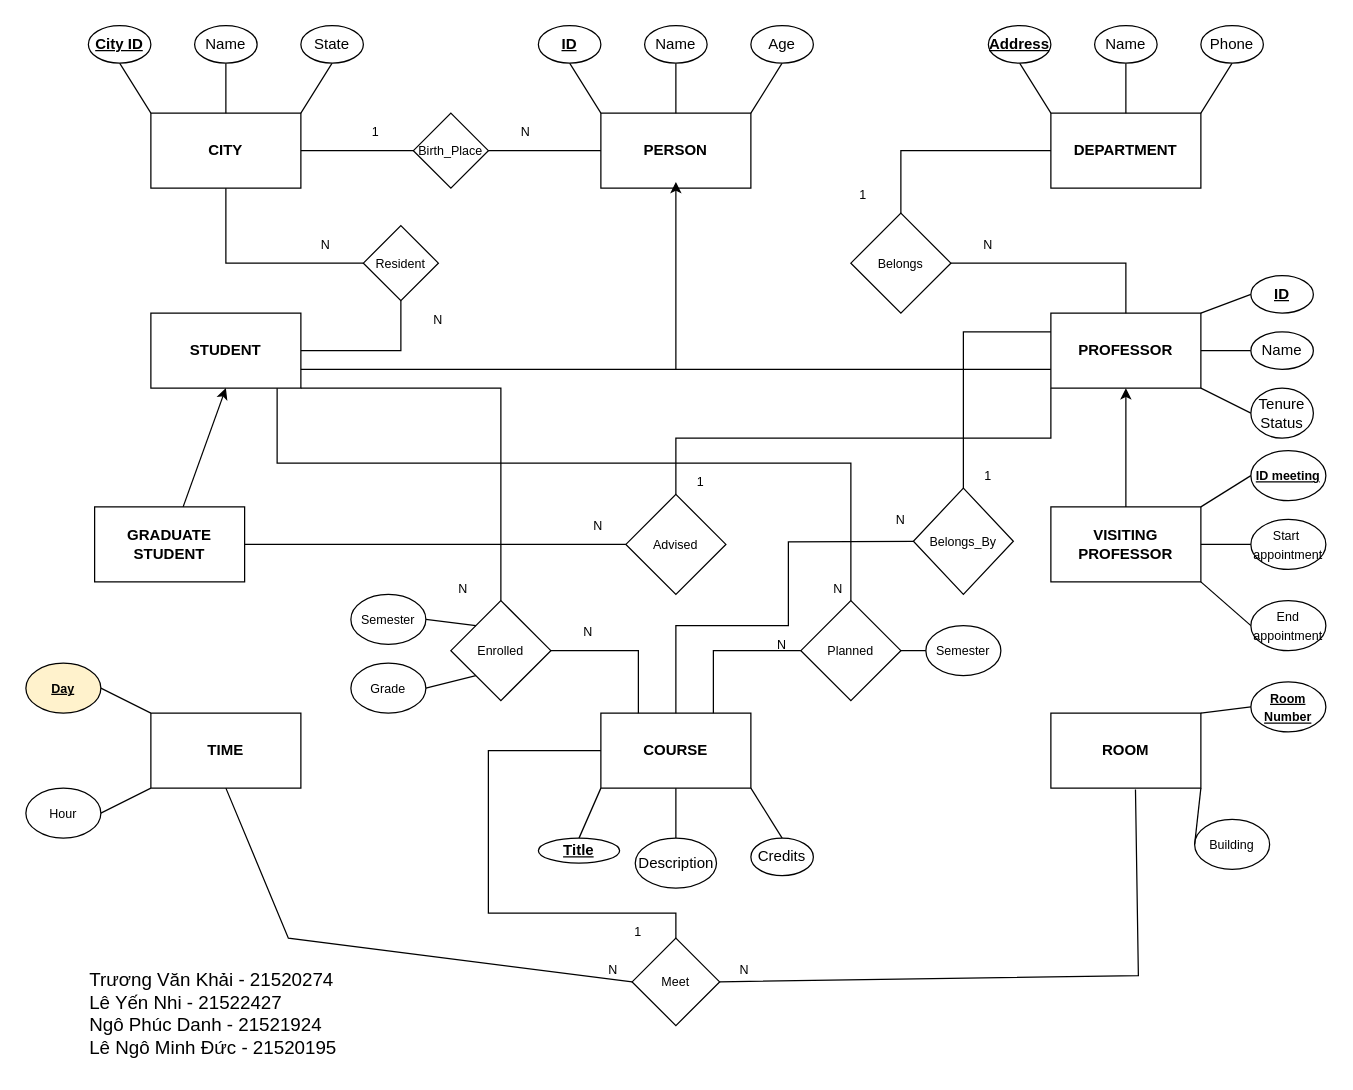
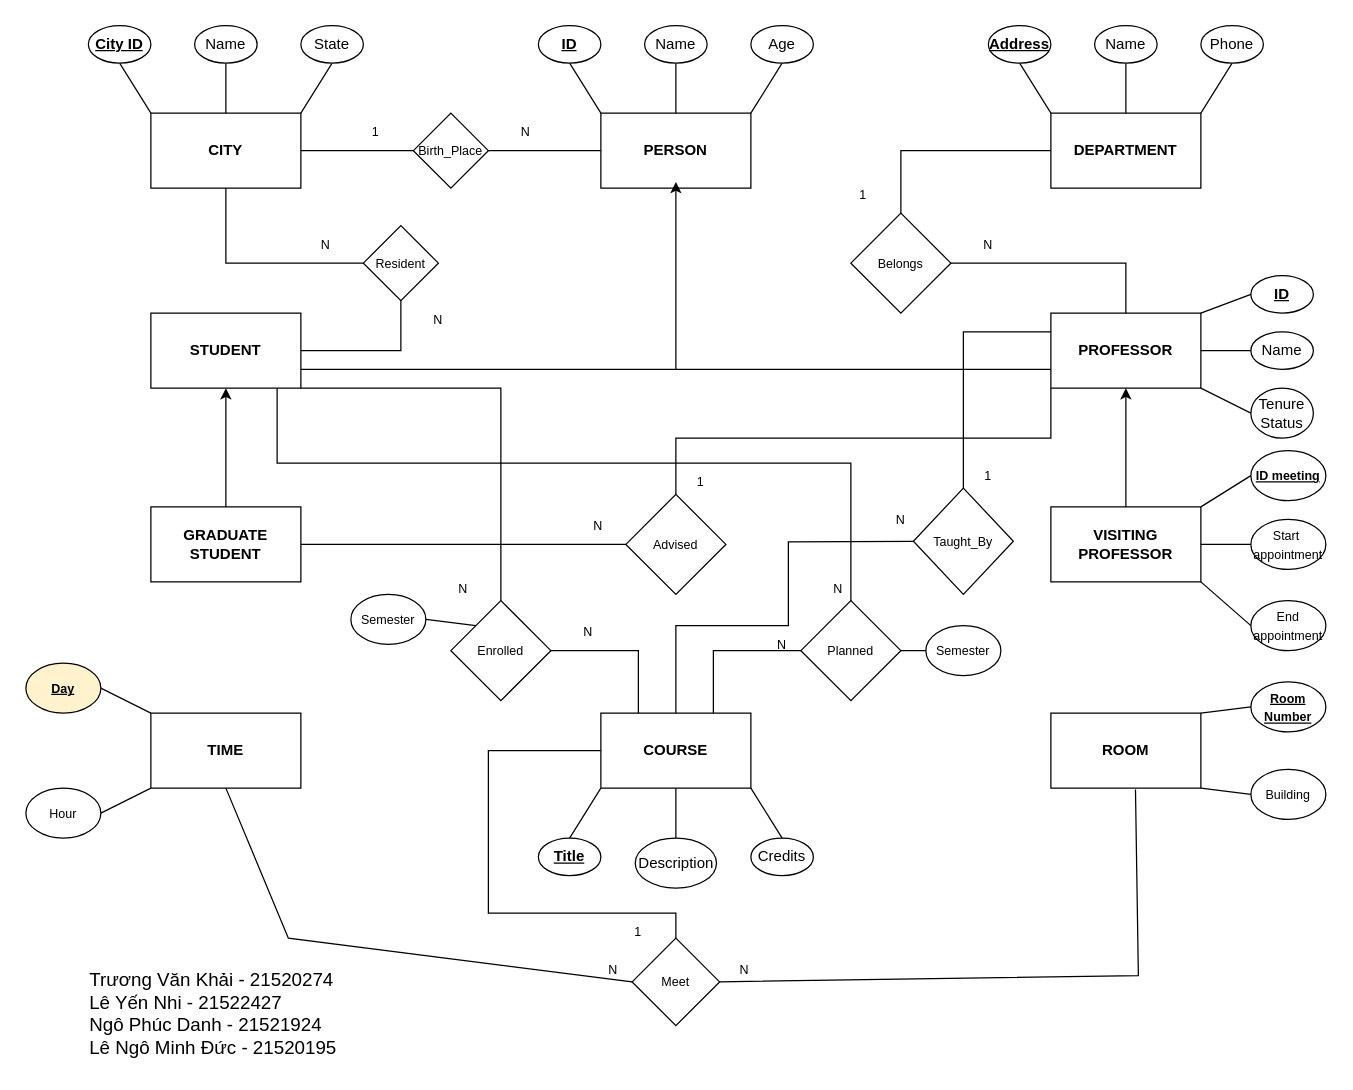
(963, 542) -> (963, 542)
(169, 544) -> (226, 544)
(451, 682) -> none
(388, 688) -> none
(1232, 844) -> (1288, 794)
(579, 851) -> (569, 857)
